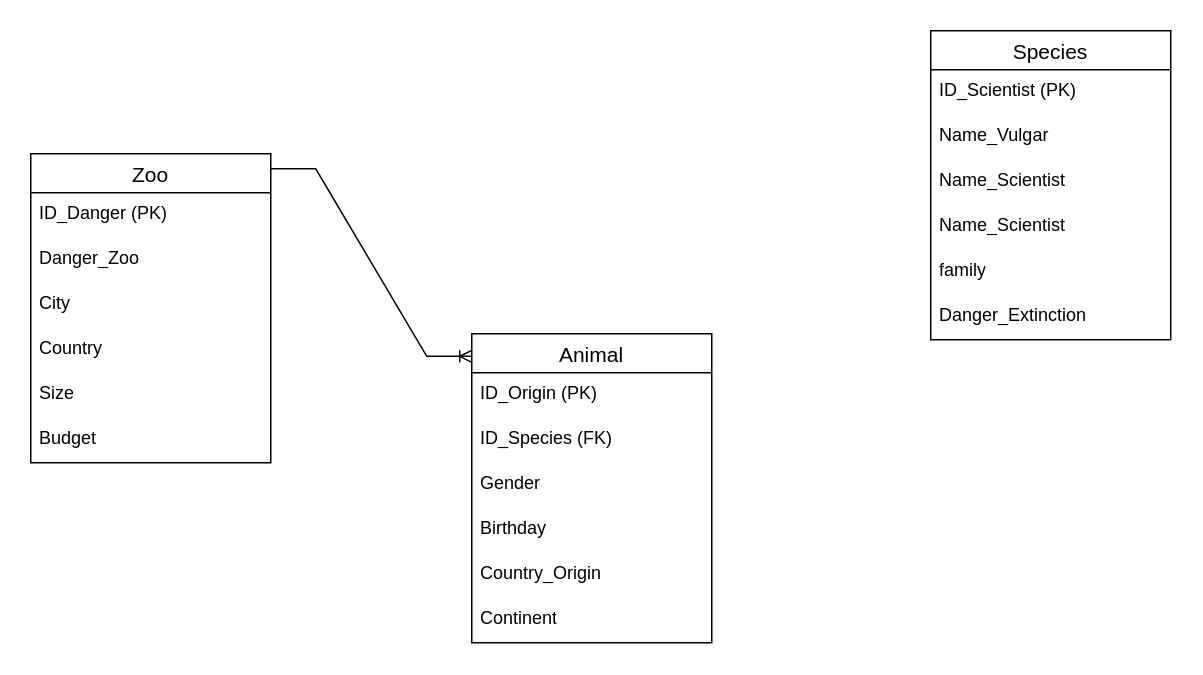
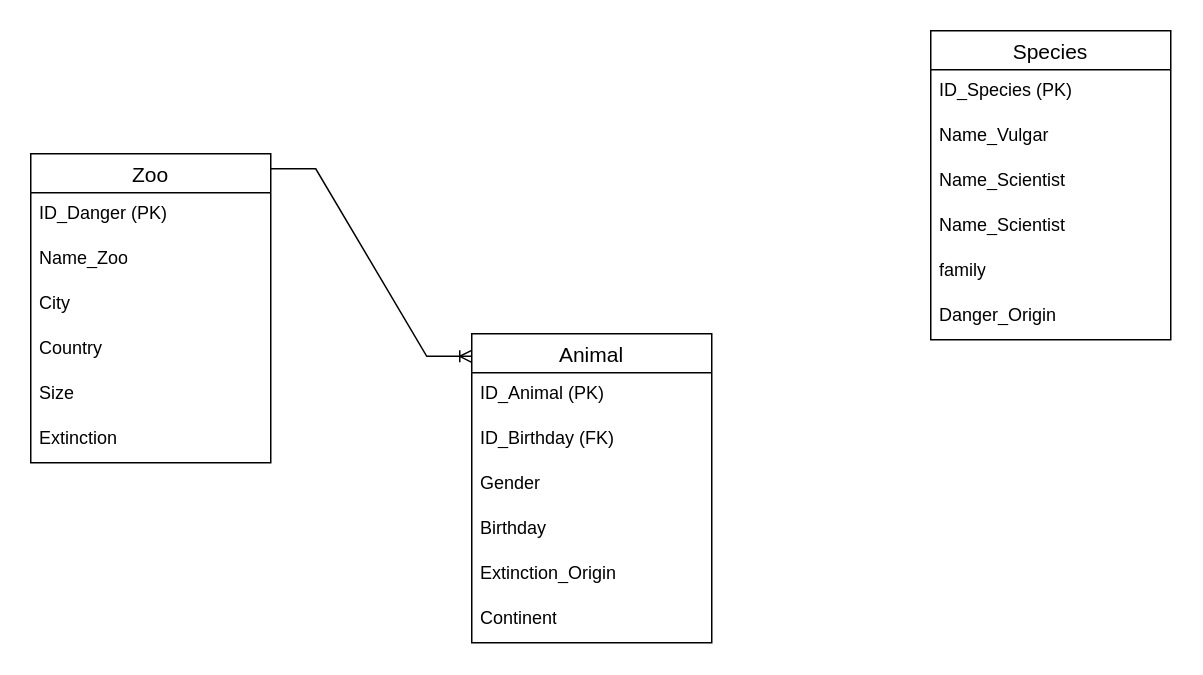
(1018, 91) -> (1011, 91)
(90, 259) -> (80, 259)
(1021, 316) -> (1001, 316)
(544, 394) -> (544, 394)
(70, 439) -> (85, 439)
(552, 439) -> (557, 439)
(547, 574) -> (557, 574)
